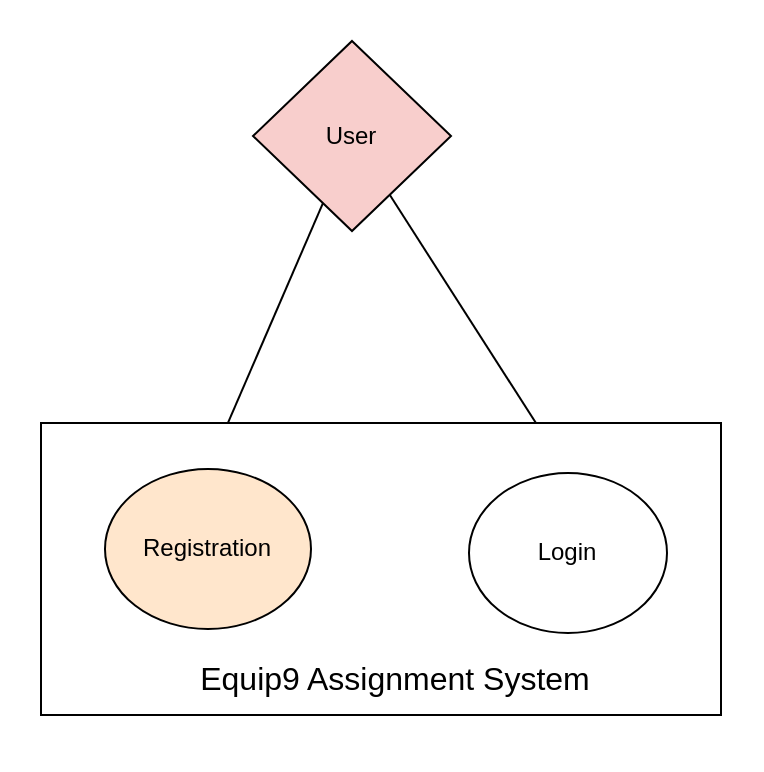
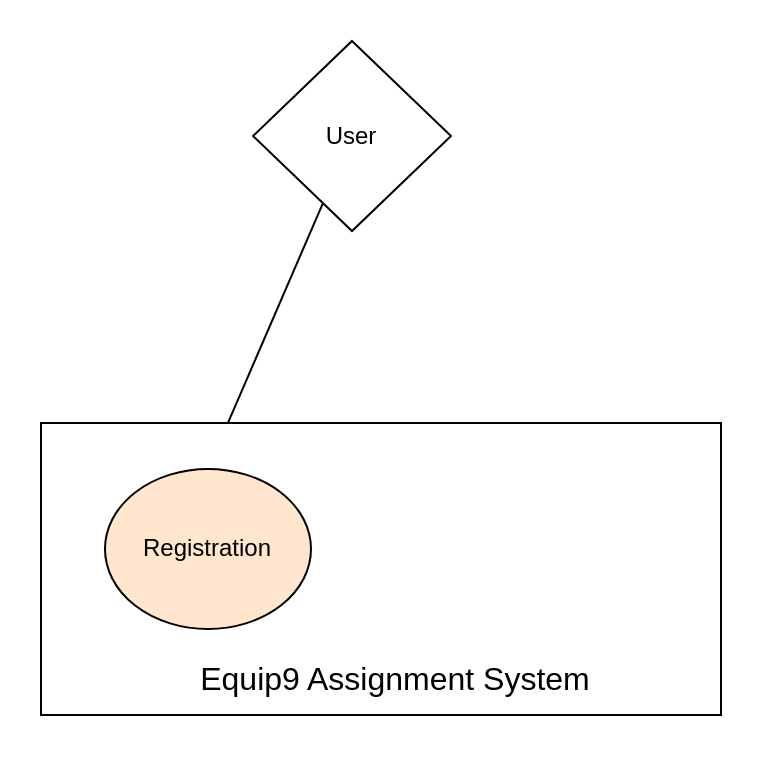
(352, 136) -> (352, 136)
(463, 309) -> none
(568, 553) -> none
